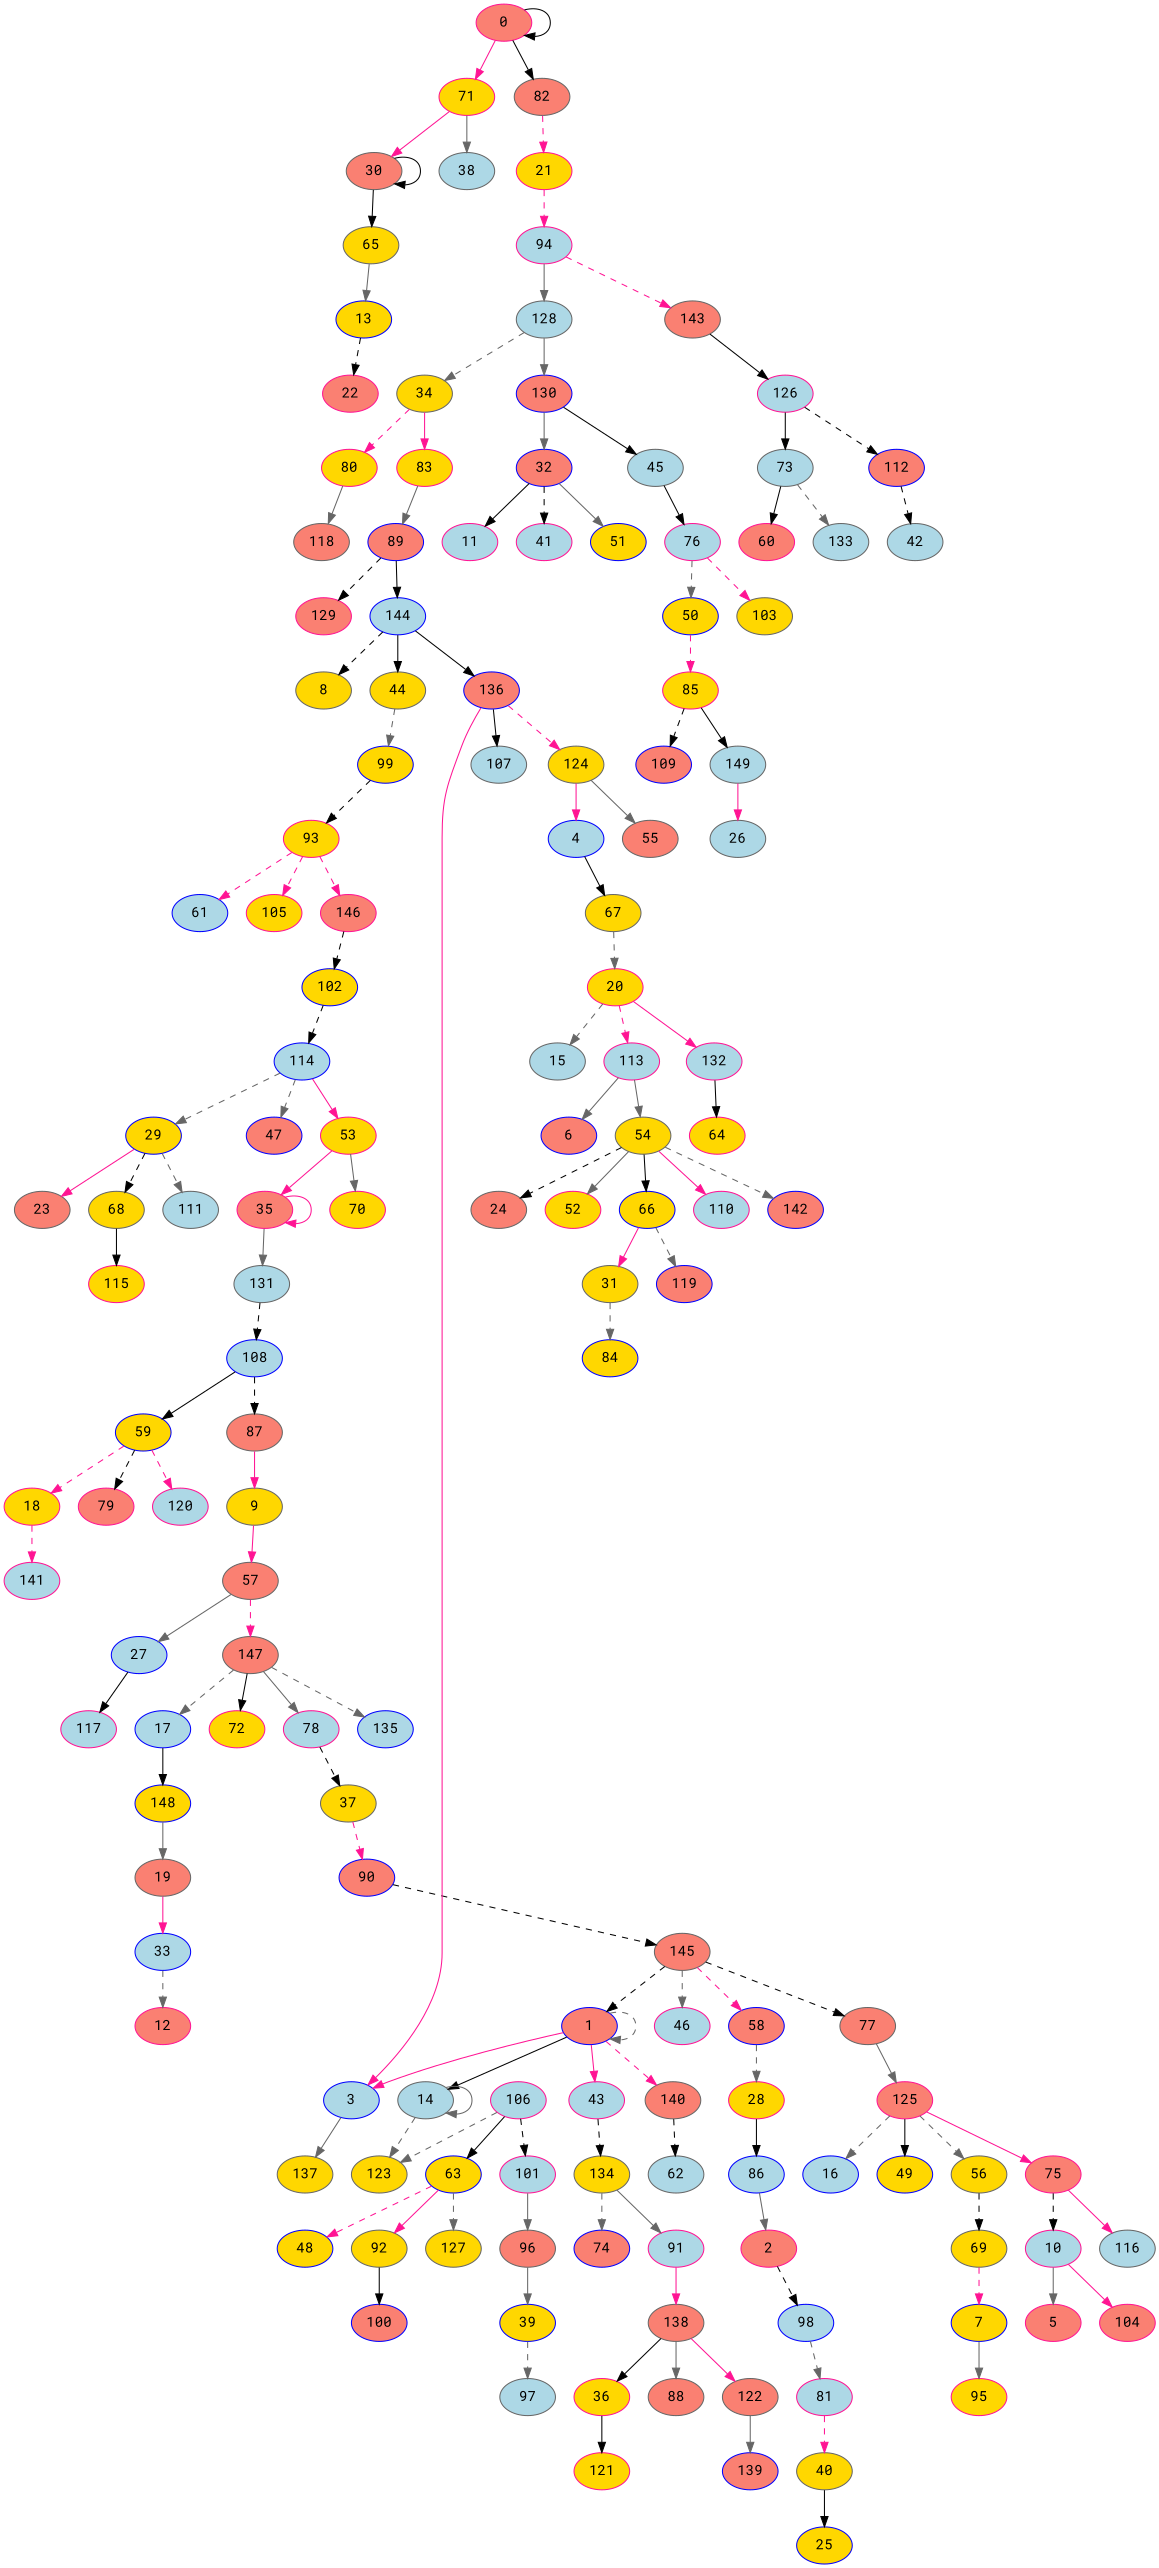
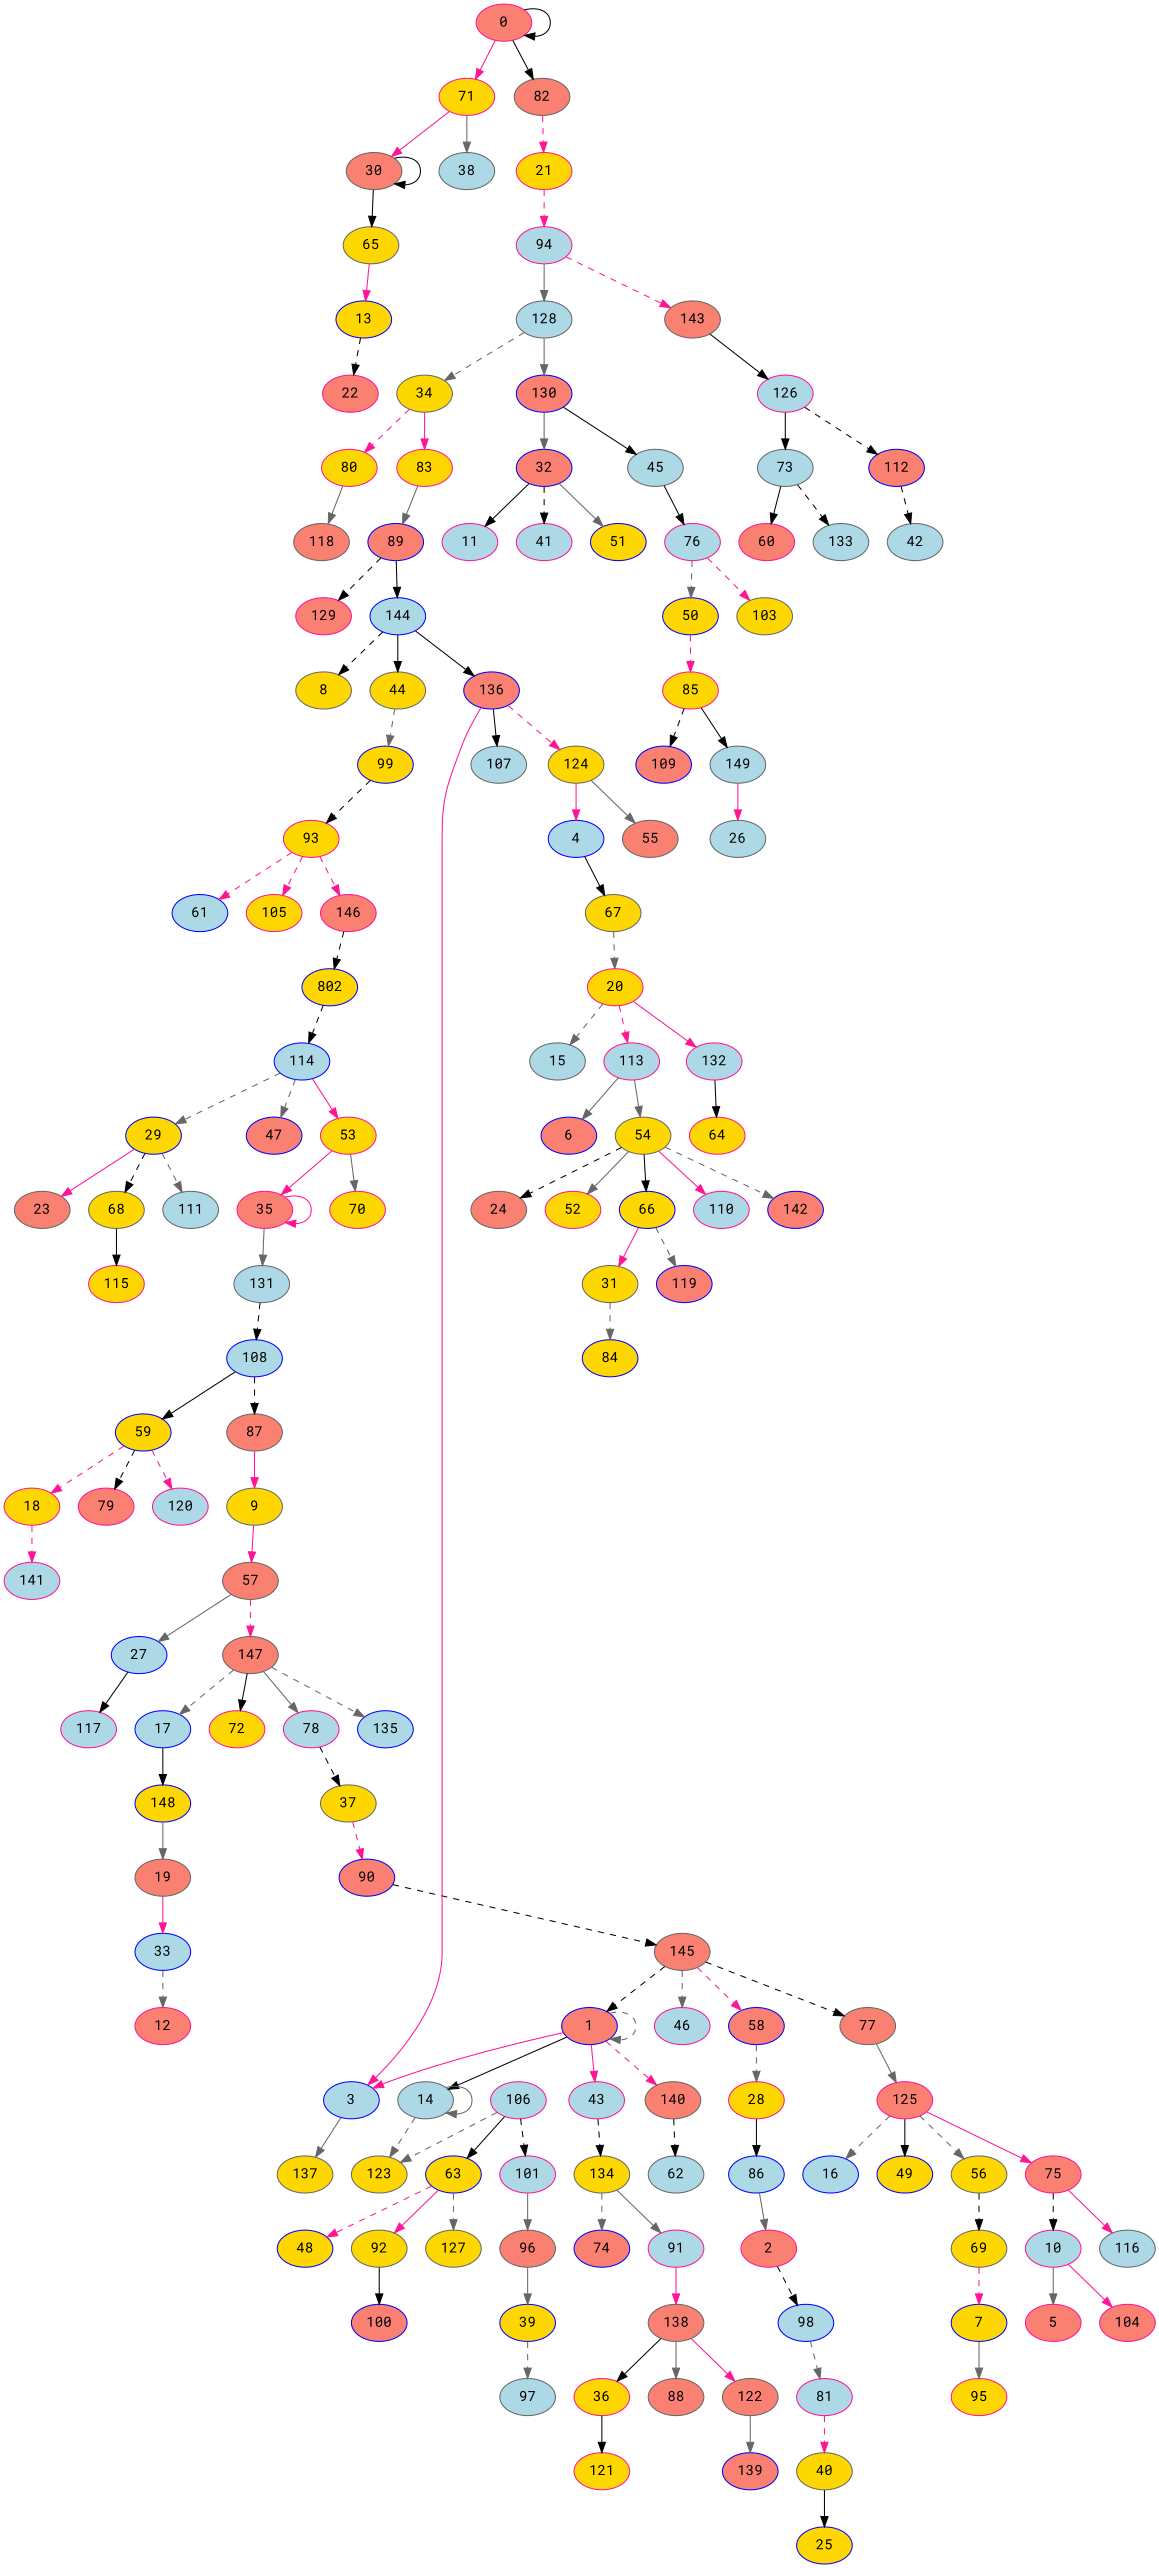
(368, 277) -> (368, 277)
(810, 501) -> (810, 501)
(330, 987) -> (330, 987)
